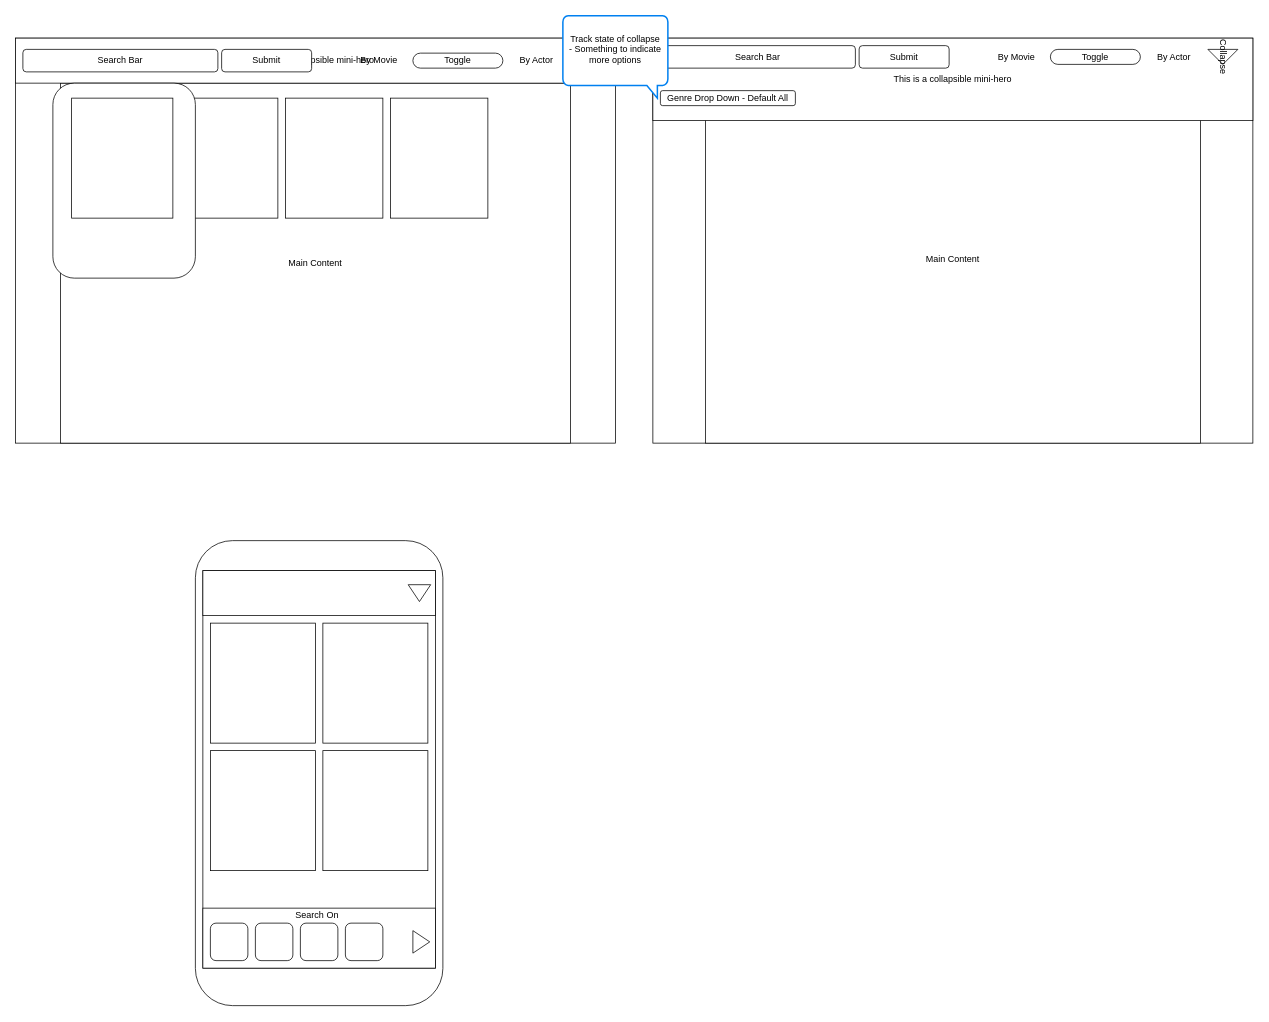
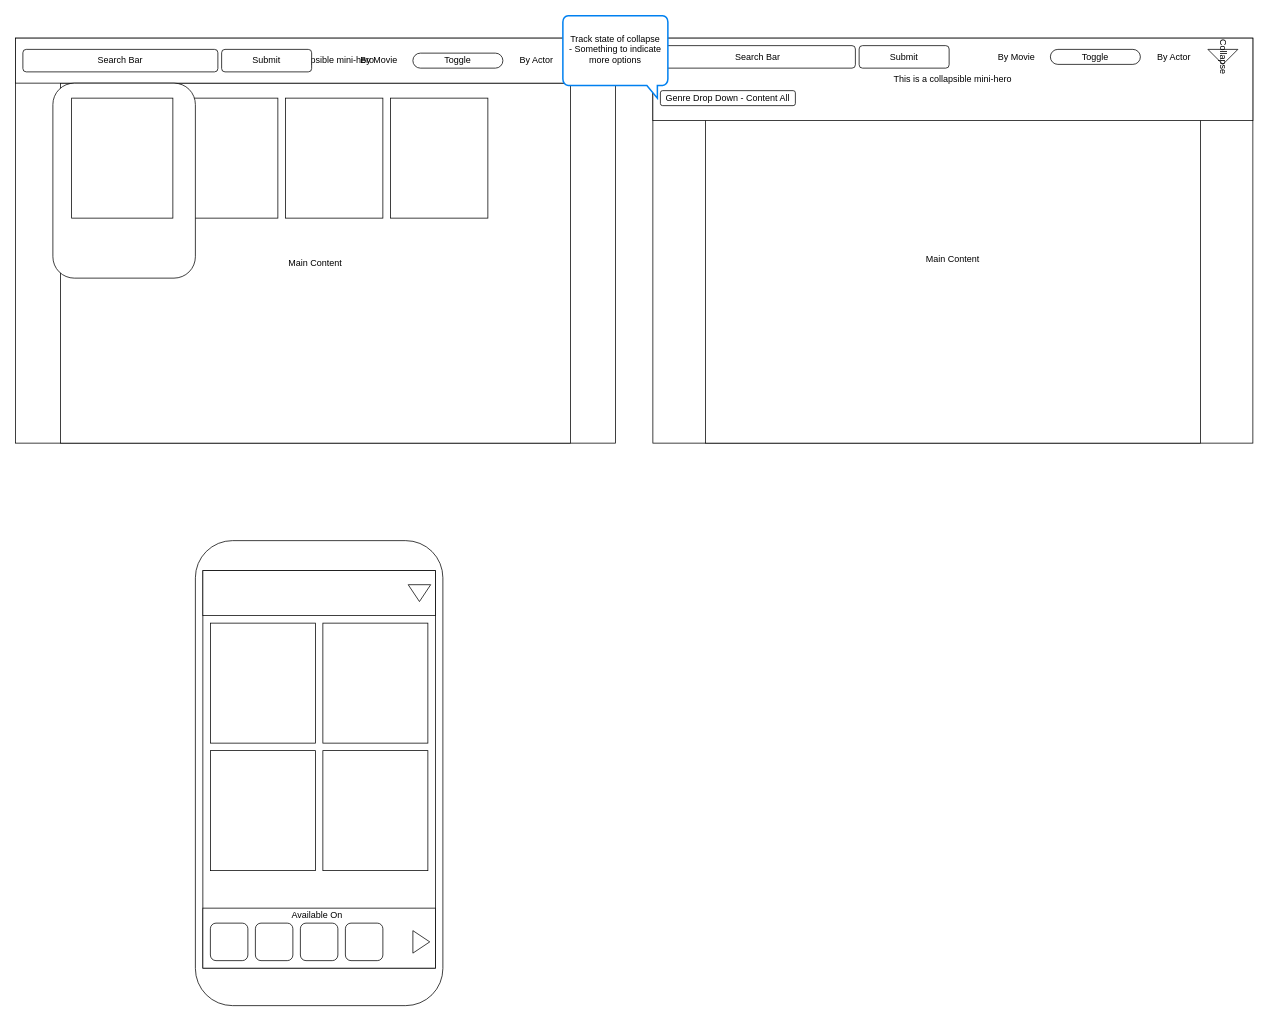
(728, 98) -> (728, 98)
(317, 915) -> (317, 915)
